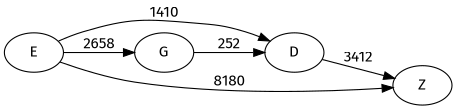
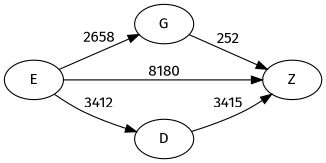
(164, 13) -> (99, 103)
(224, 53) -> (223, 50)
(358, 57) -> (228, 103)
